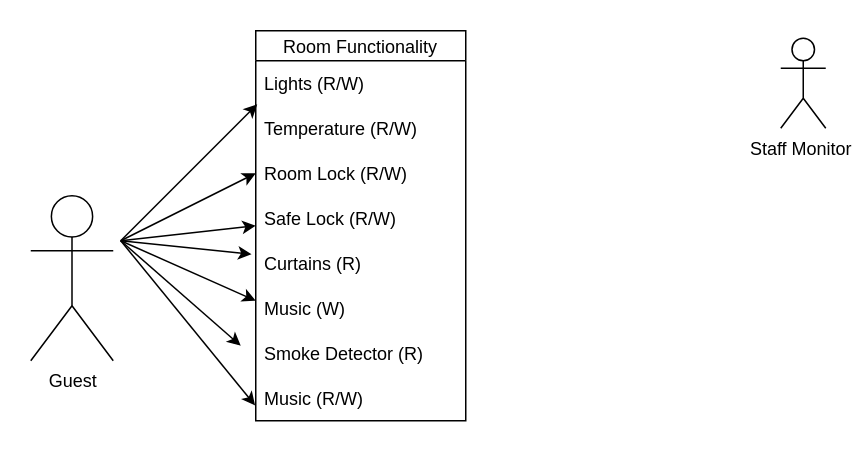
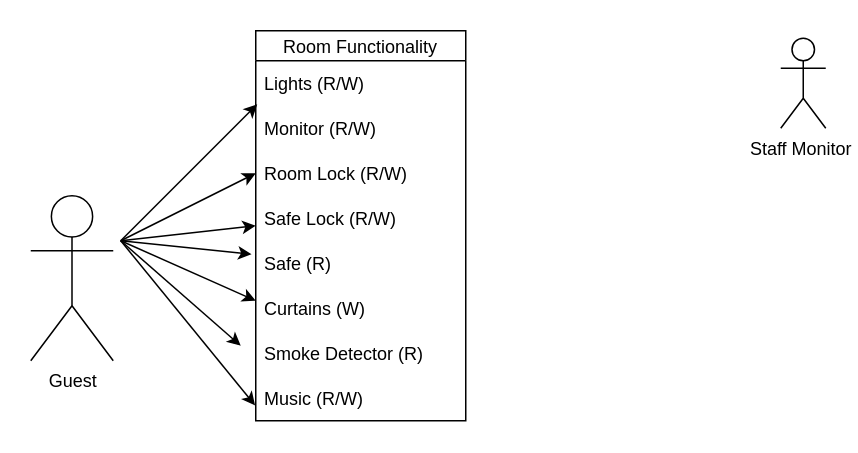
(347, 129) -> (325, 129)
(320, 264) -> (302, 264)
(305, 309) -> (320, 309)
